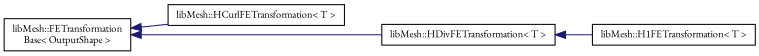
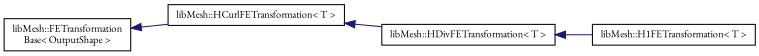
(261, 35) -> (368, 25)
